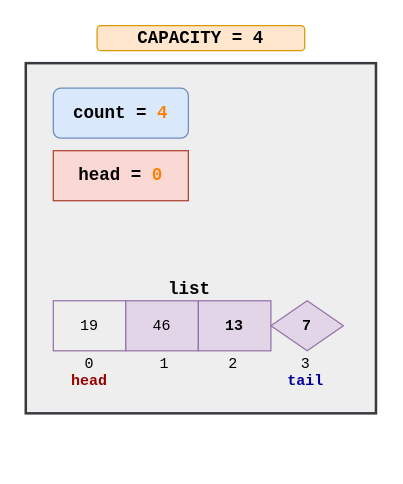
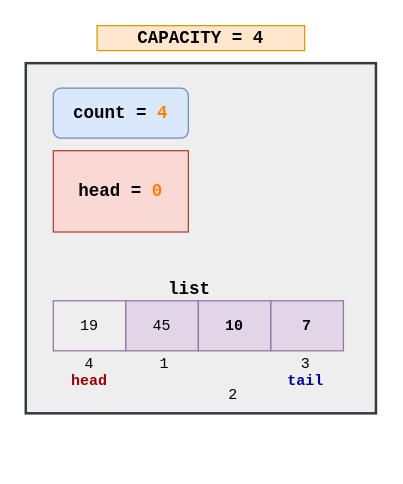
(201, 38) -> (201, 38)
(121, 176) -> (121, 191)
(162, 326) -> (162, 326)
(234, 326) -> (234, 326)
(307, 326) -> (307, 326)
(89, 363) -> (89, 363)
(233, 363) -> (233, 394)
